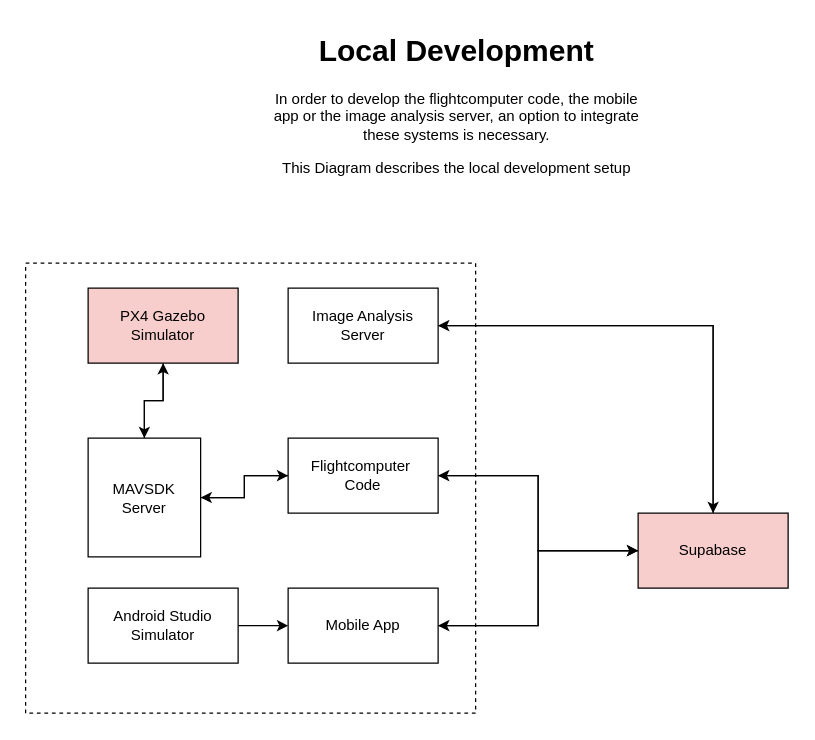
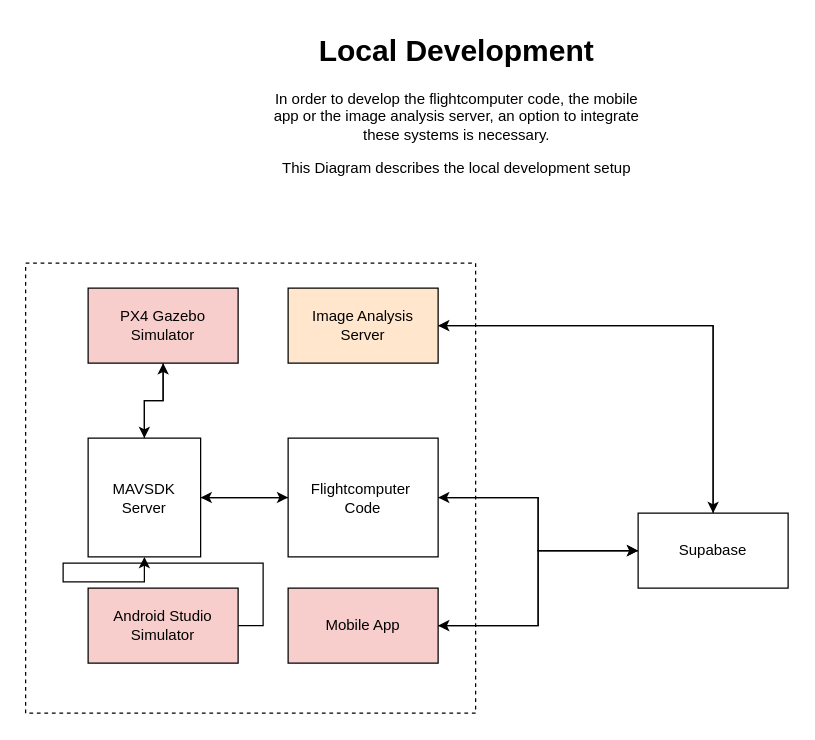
(363, 326) -> (363, 326)
(363, 476) -> (363, 498)
(713, 551) -> (713, 551)
(163, 626) -> (163, 626)
(270, 626) -> (138, 563)
(363, 626) -> (363, 626)
